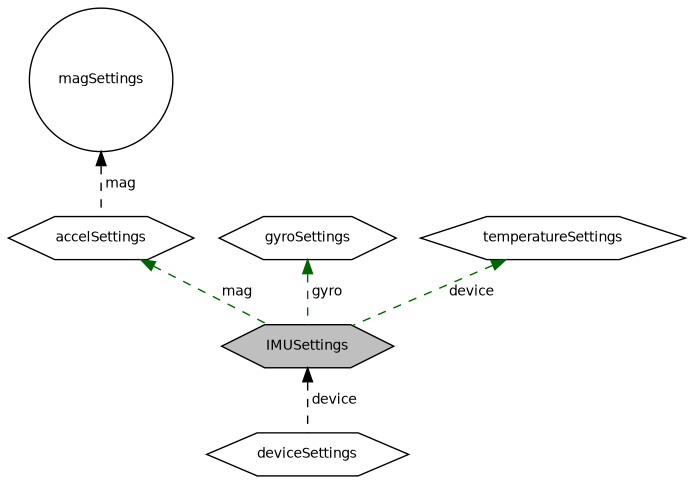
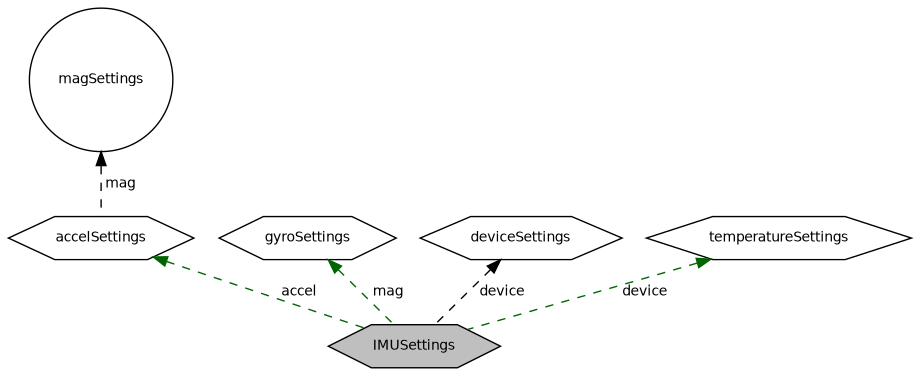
(235, 292) -> (297, 292)
(325, 292) -> (386, 292)
(308, 408) -> (463, 297)
